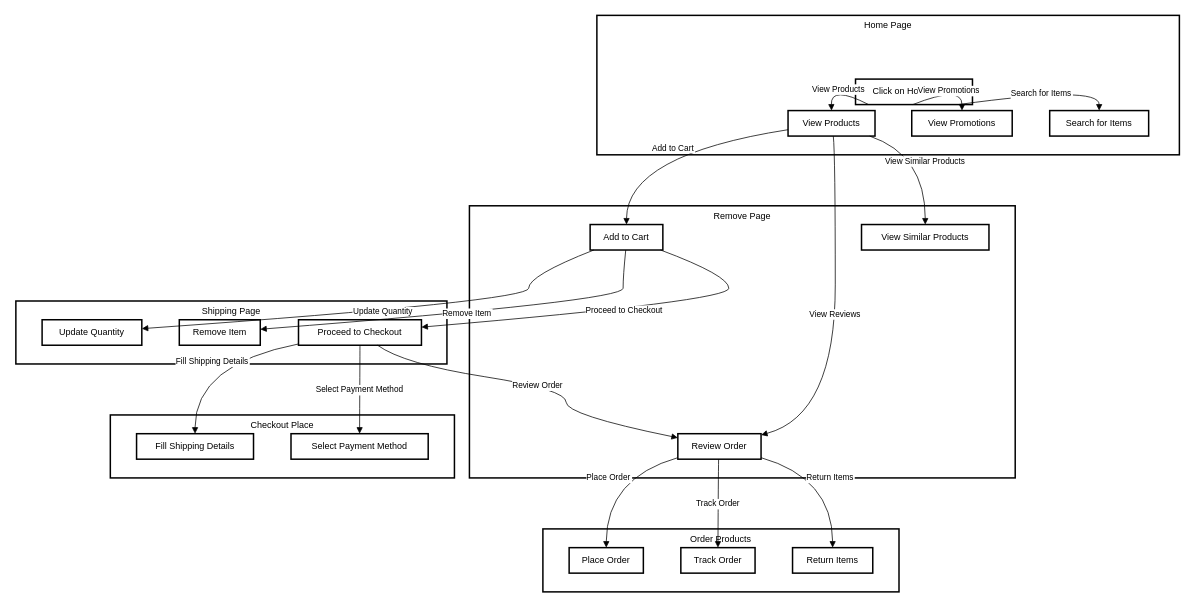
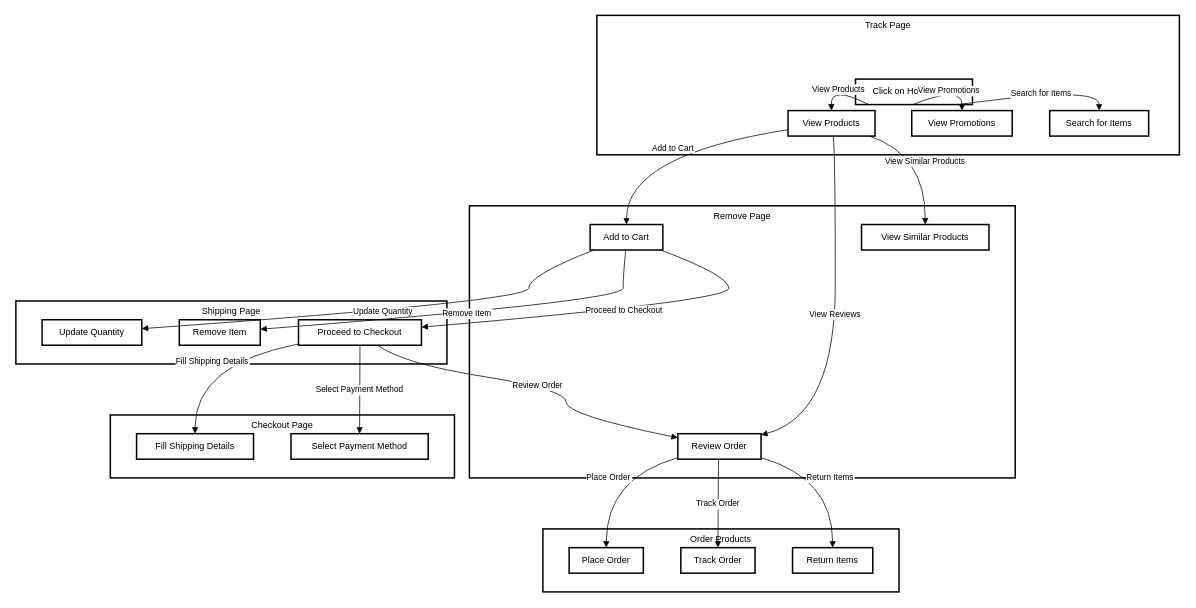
(888, 26) -> (888, 26)
(282, 426) -> (282, 426)
